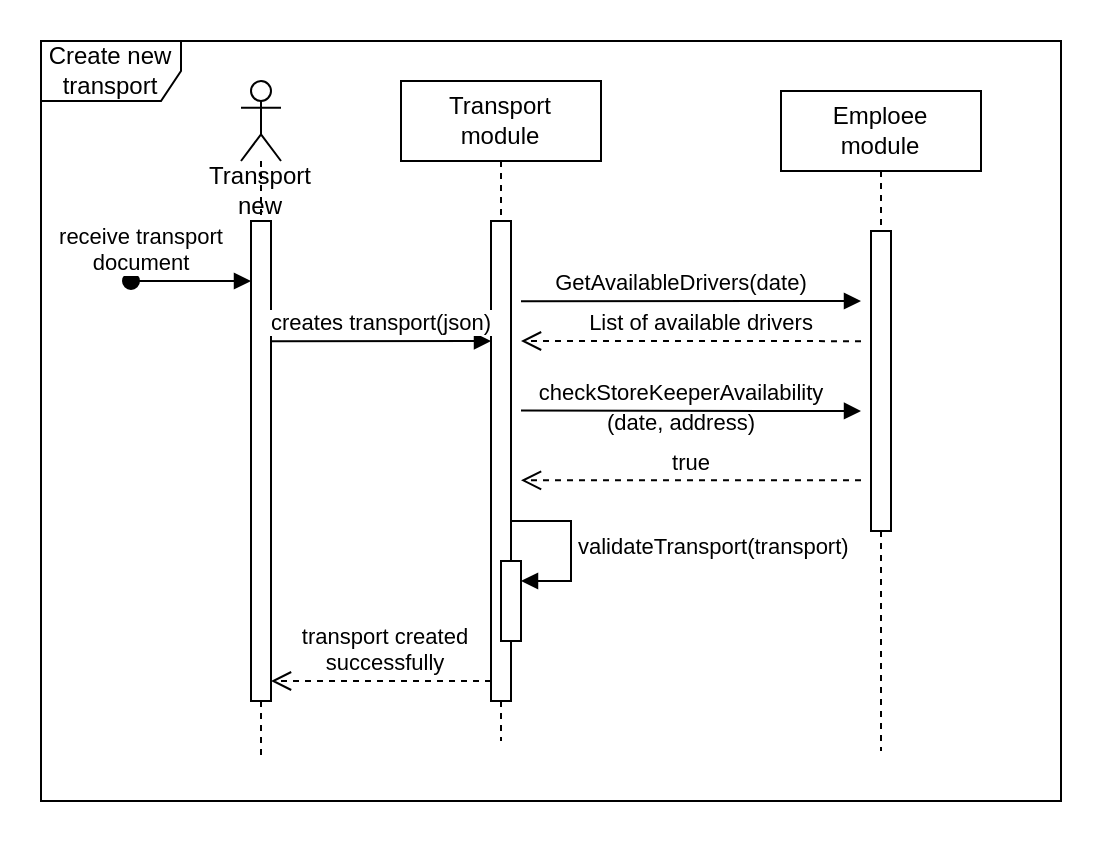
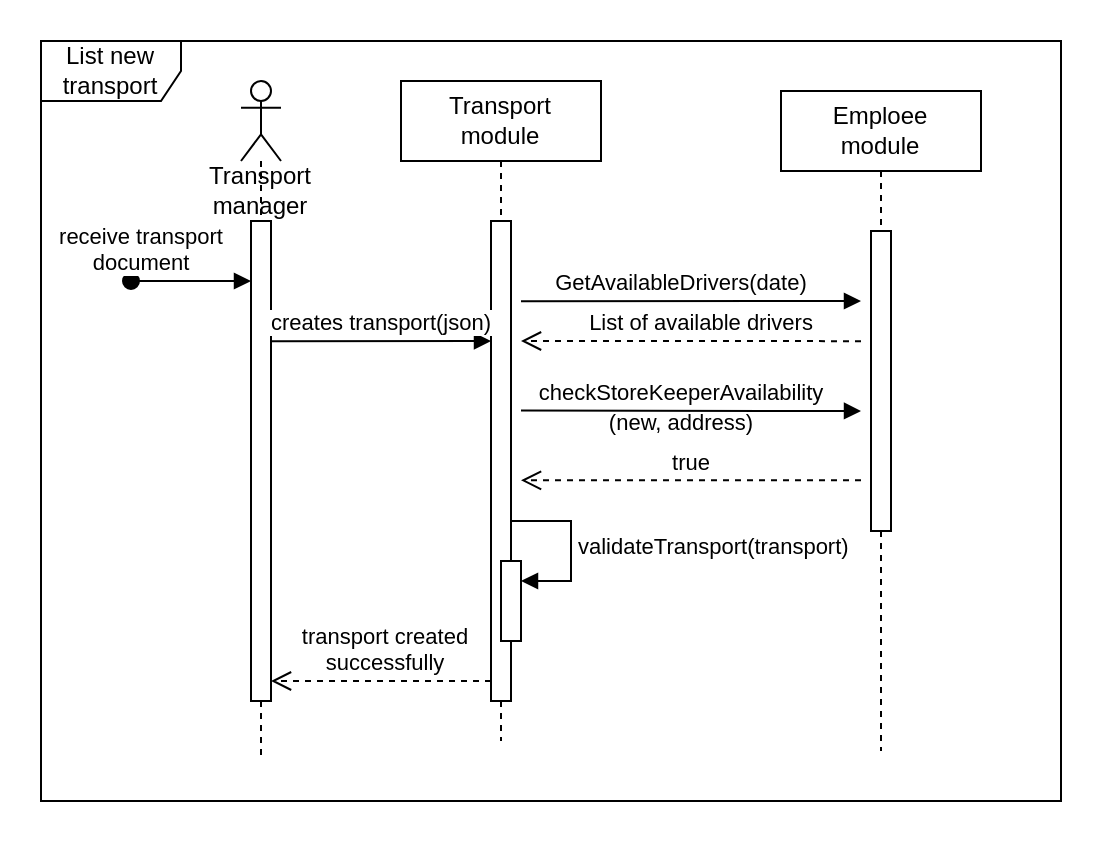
(111, 71) -> (111, 71)
(261, 191) -> (261, 191)
(682, 407) -> (682, 407)
